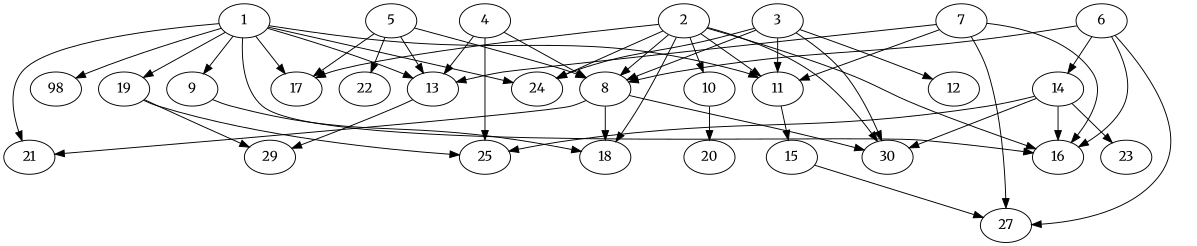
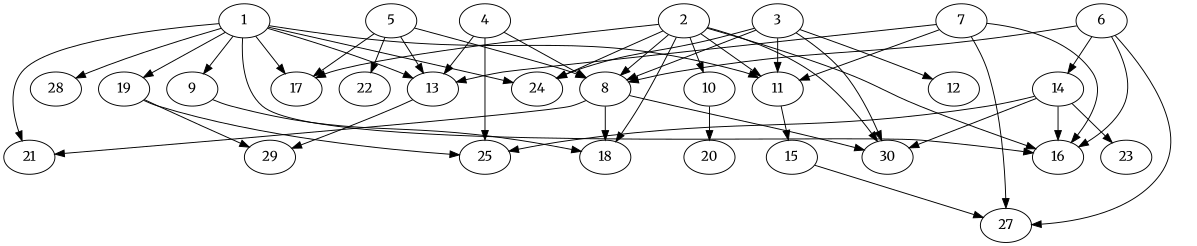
(56, 89) -> (56, 89)
